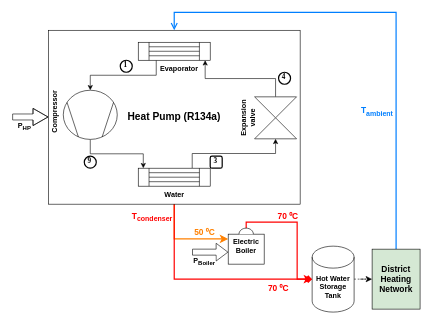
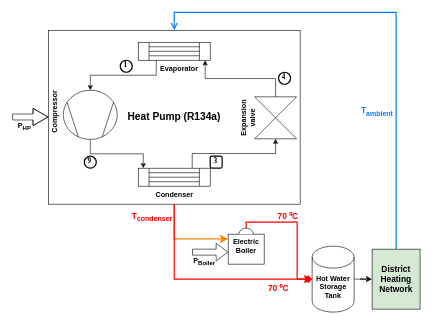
(175, 195) -> (175, 195)
(205, 233) -> none
(366, 279) -> (366, 279)
